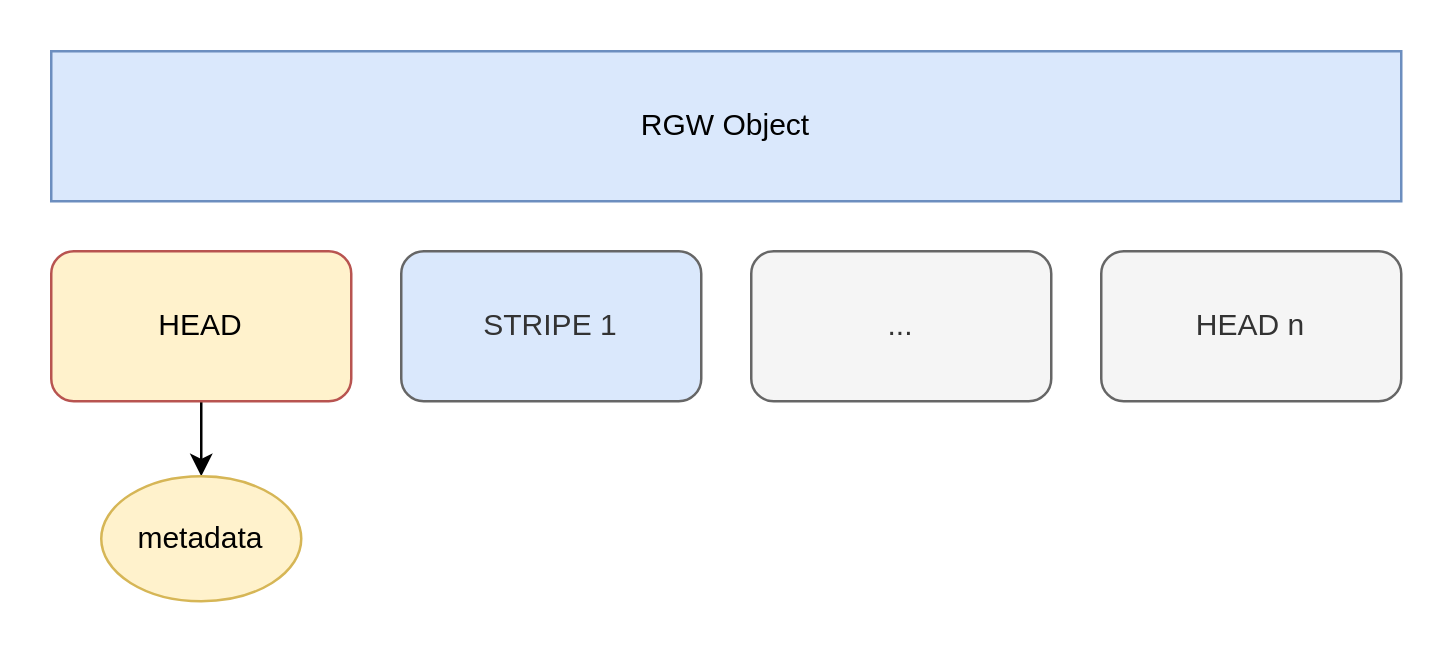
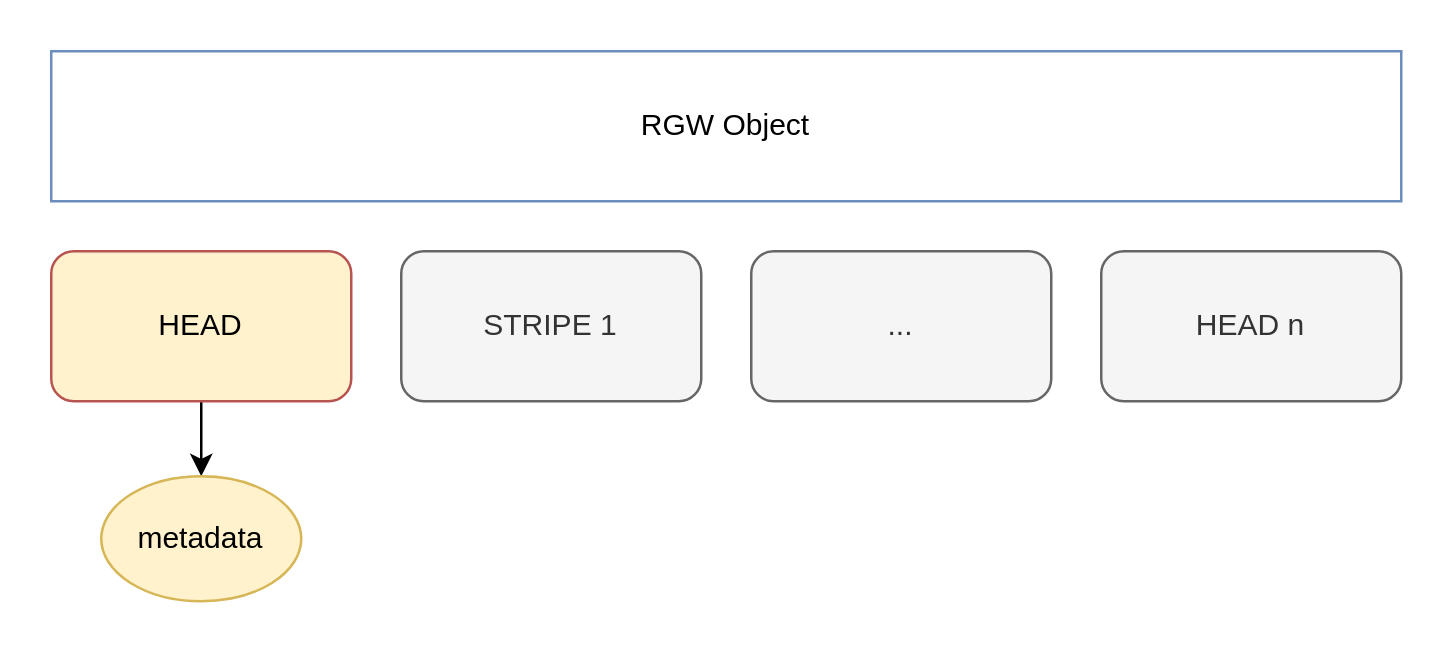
(726, 126) -> (726, 126)
(551, 326) -> (551, 326)
